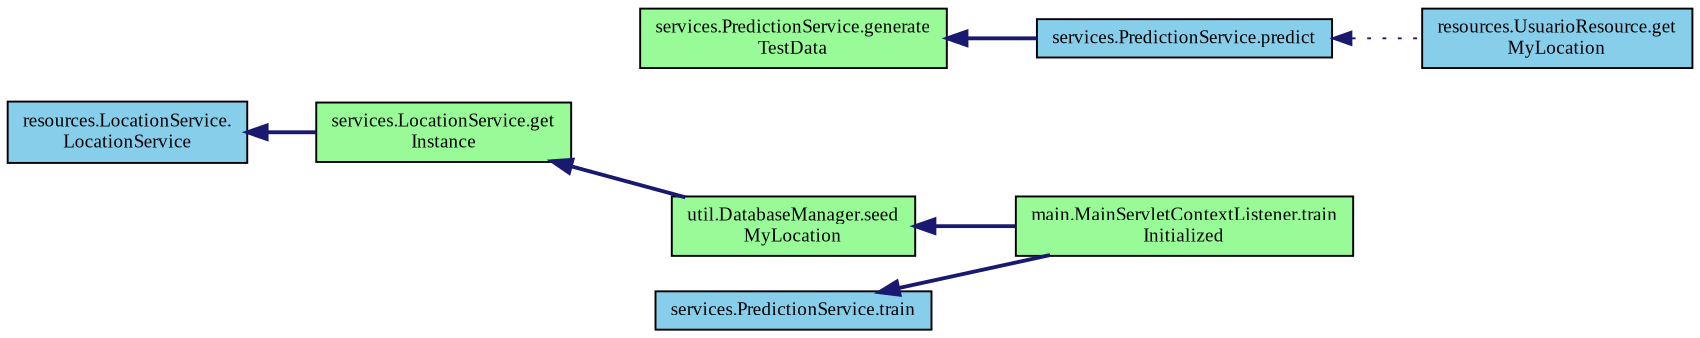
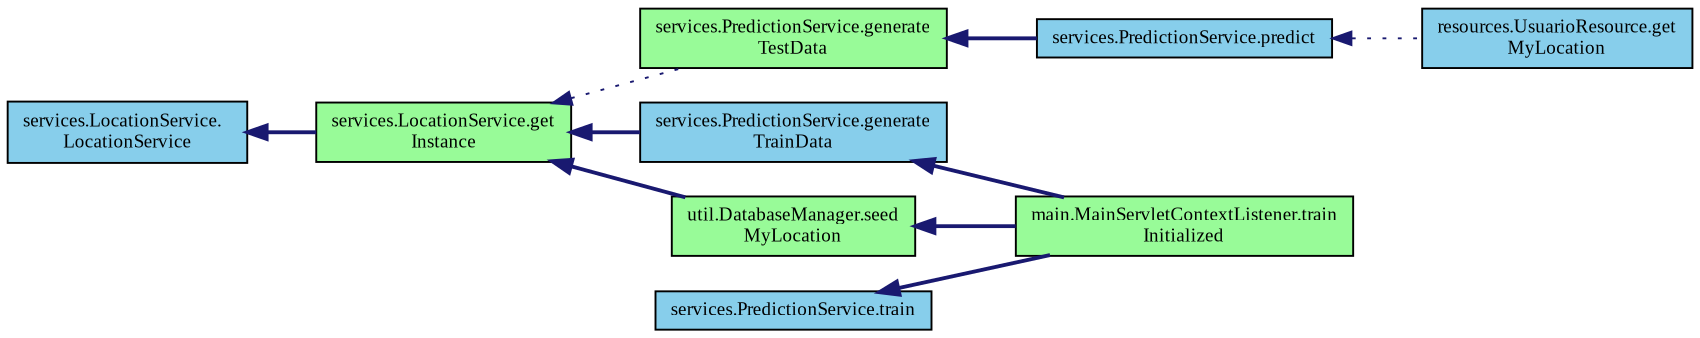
none -> (628, 83)
(127, 132) -> (127, 132)
none -> (794, 132)
